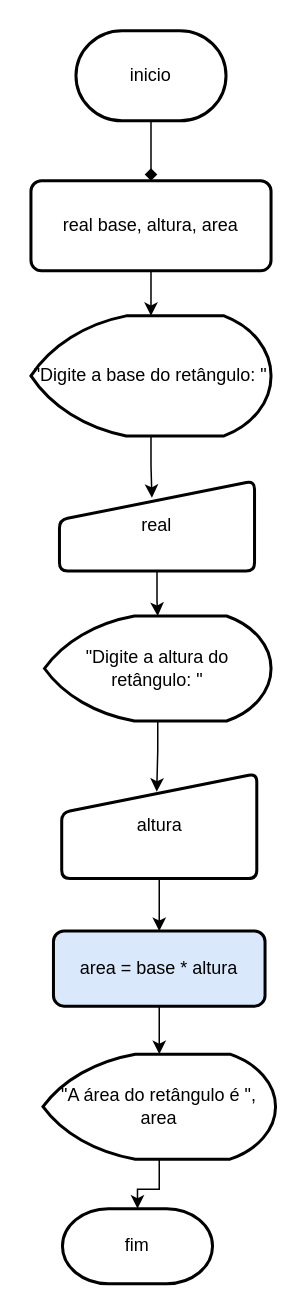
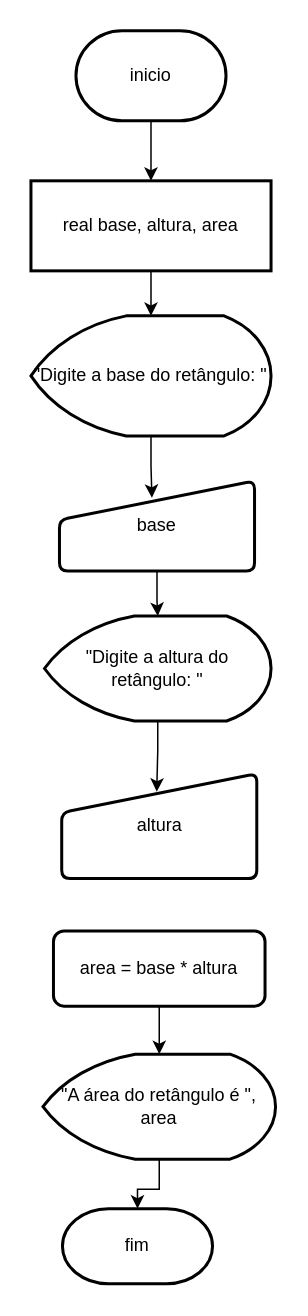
(151, 168) -> (151, 169)
(151, 226) -> (151, 226)
(157, 526) -> (157, 526)
(159, 906) -> none
(159, 968) -> (159, 968)
